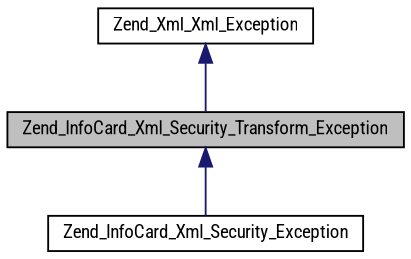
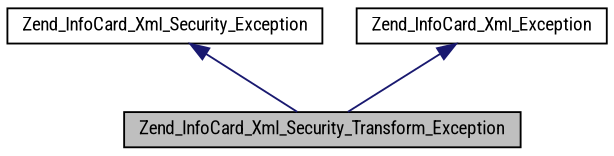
(206, 26) -> (482, 26)
(206, 191) -> (252, 83)
